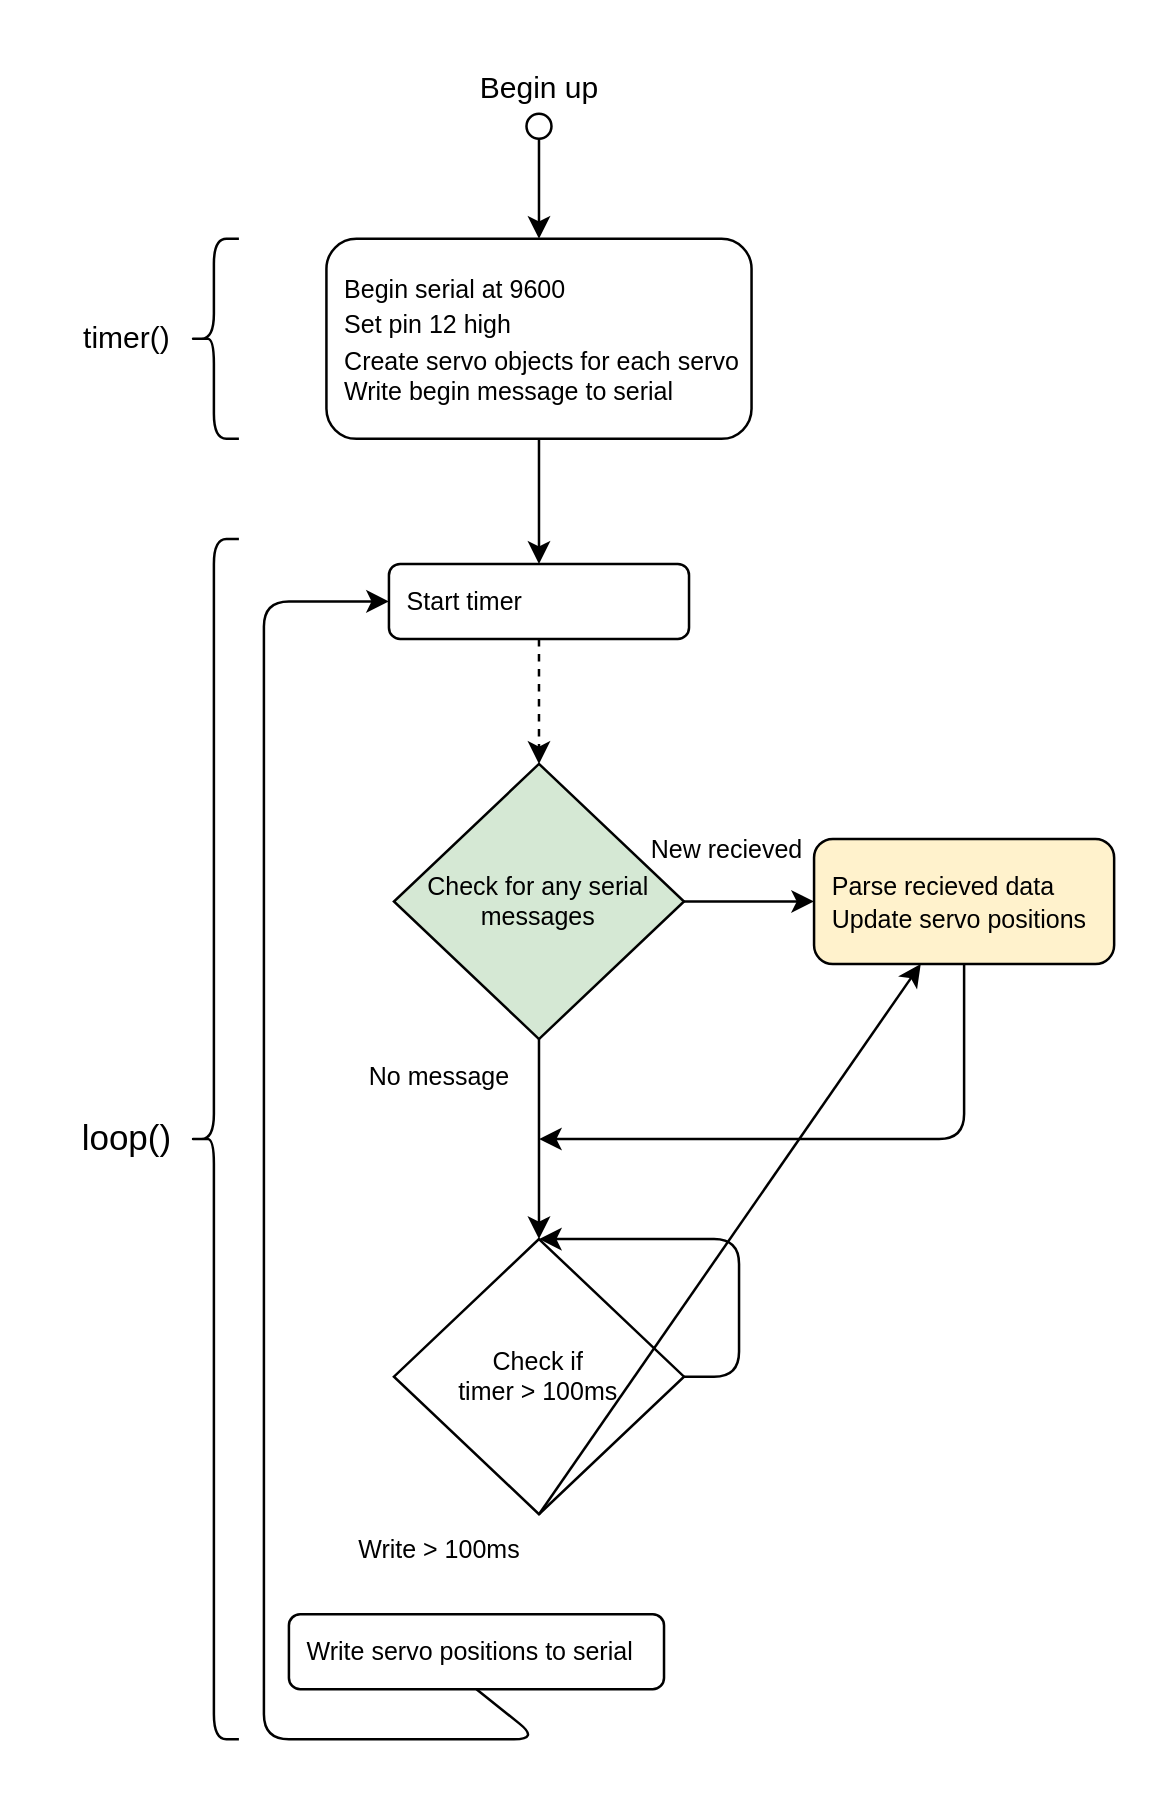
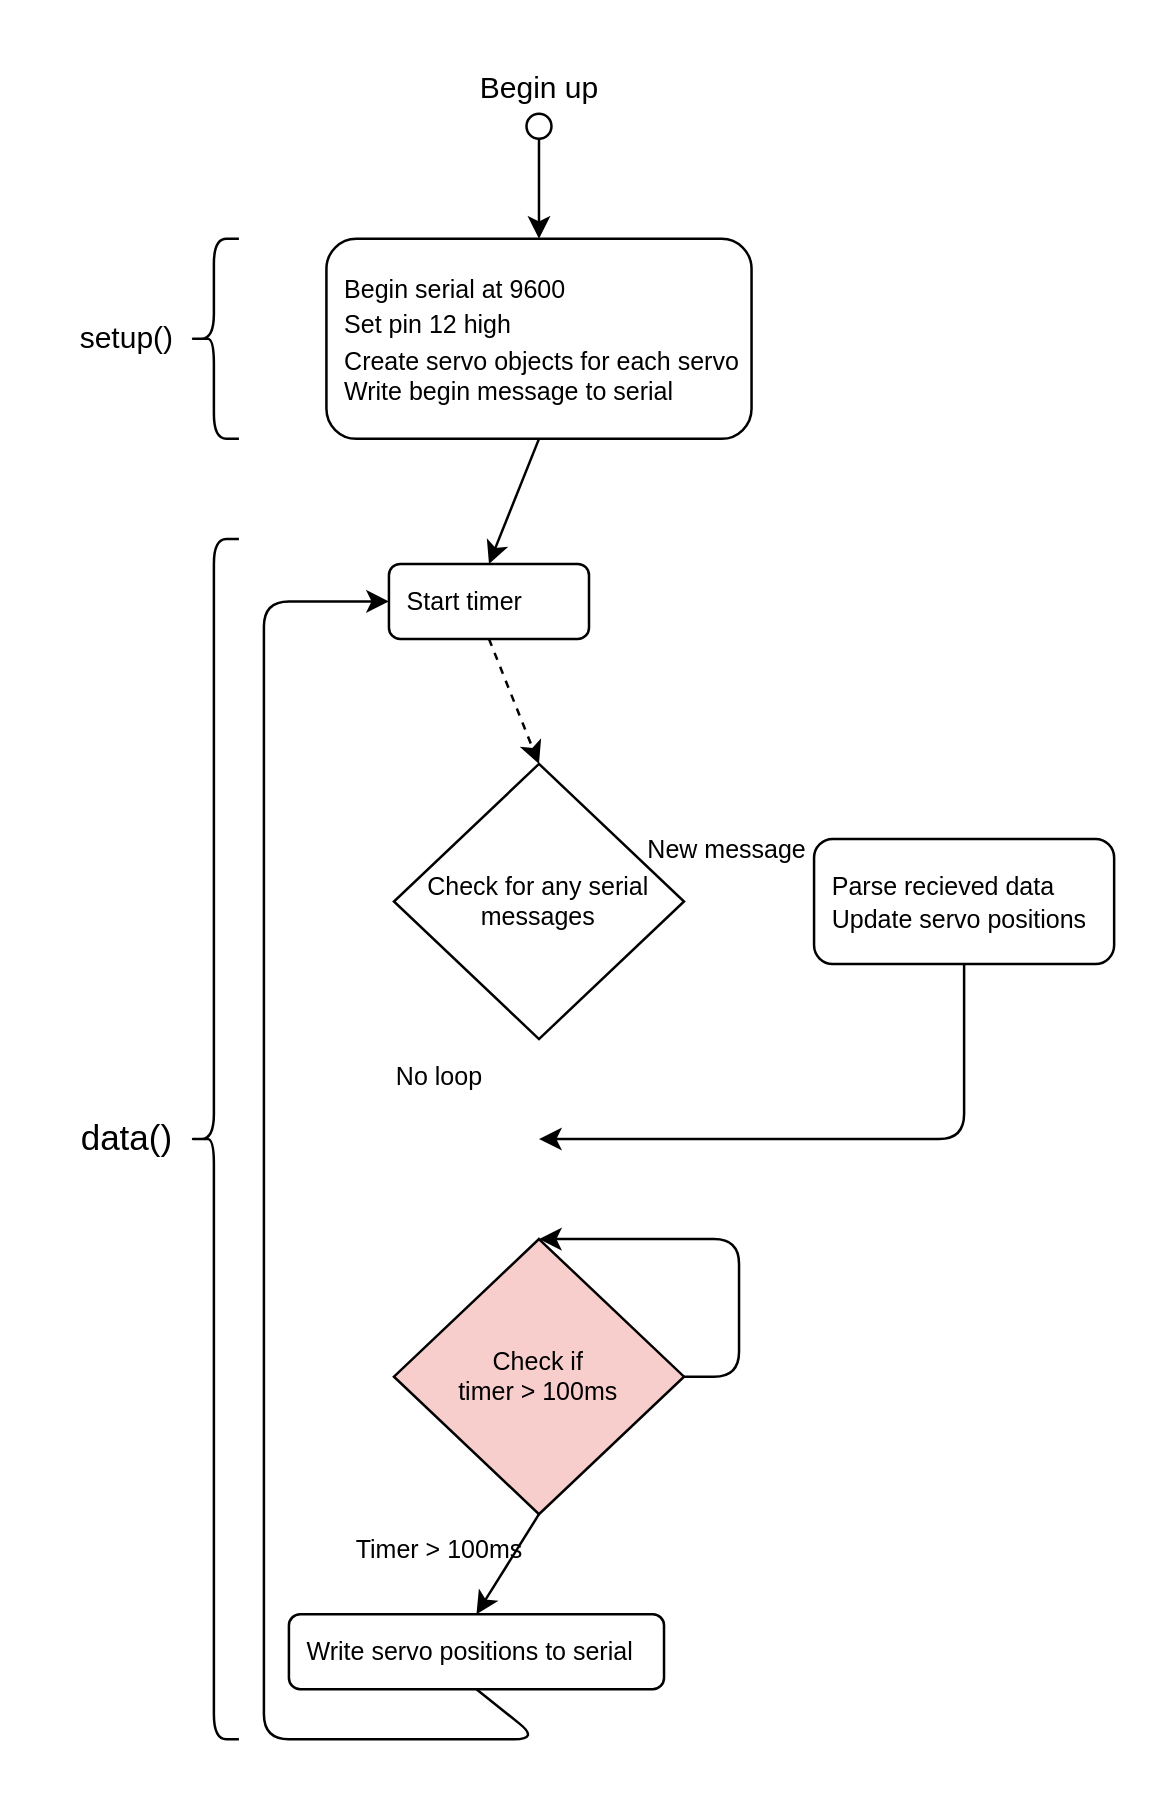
(128, 339) -> (128, 339)
(539, 601) -> (489, 601)
(728, 849) -> (728, 849)
(539, 901) -> (539, 901)
(741, 901) -> none
(964, 901) -> (964, 901)
(440, 1076) -> (440, 1076)
(539, 1131) -> none
(128, 1139) -> (128, 1139)
(539, 1376) -> (539, 1376)
(632, 1380) -> (512, 1557)
(440, 1534) -> (440, 1534)
